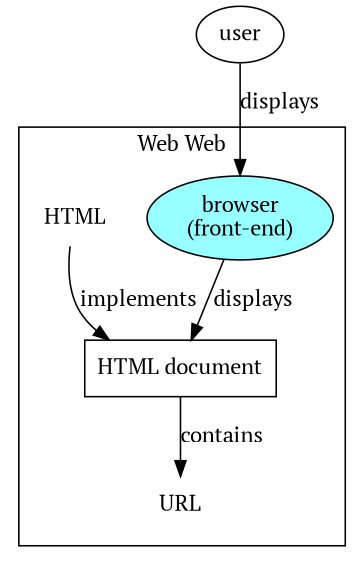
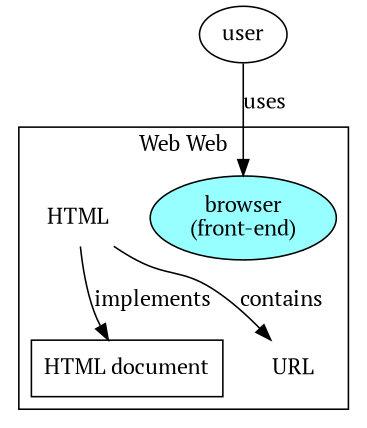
(280, 103) -> (265, 103)
(211, 293) -> none
(180, 429) -> (192, 278)
